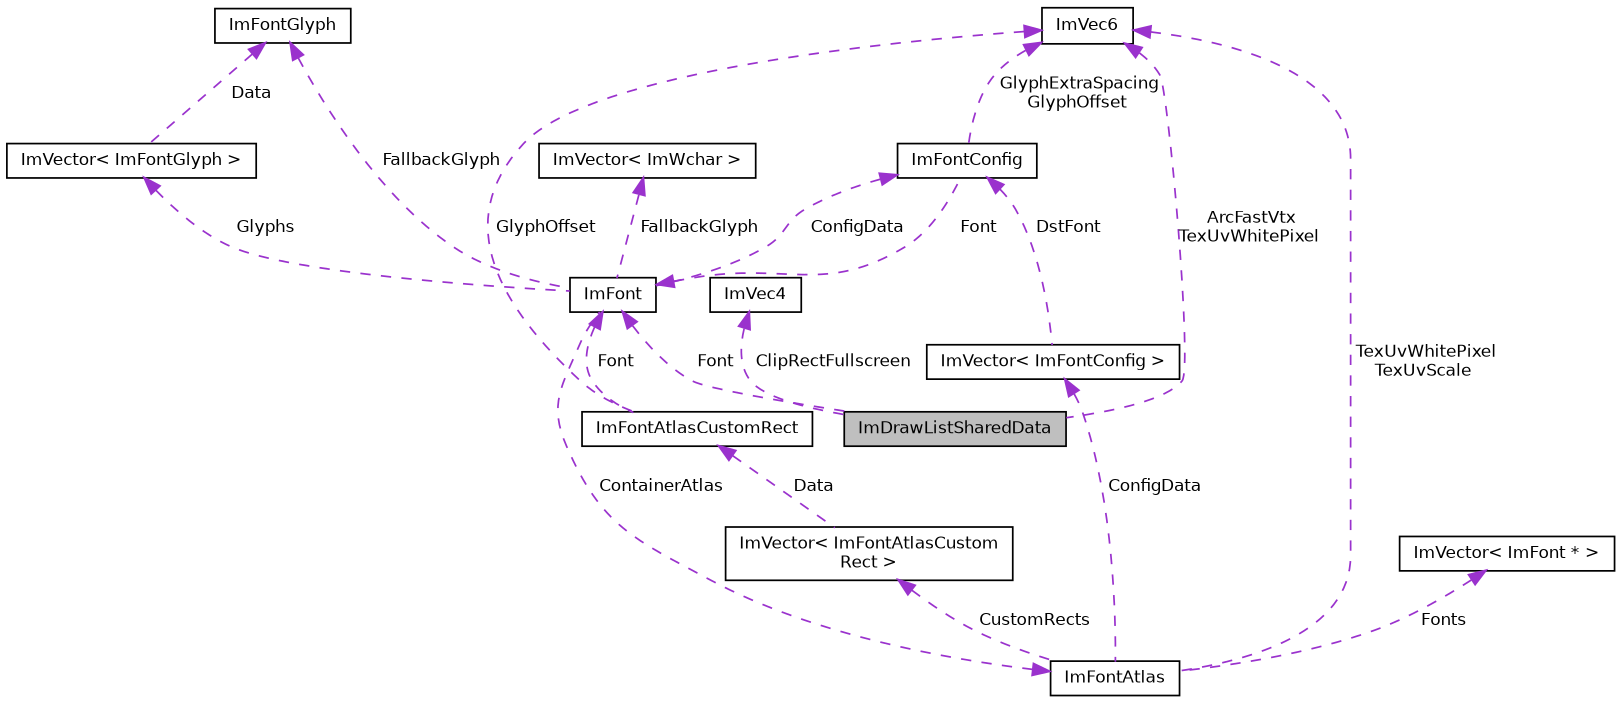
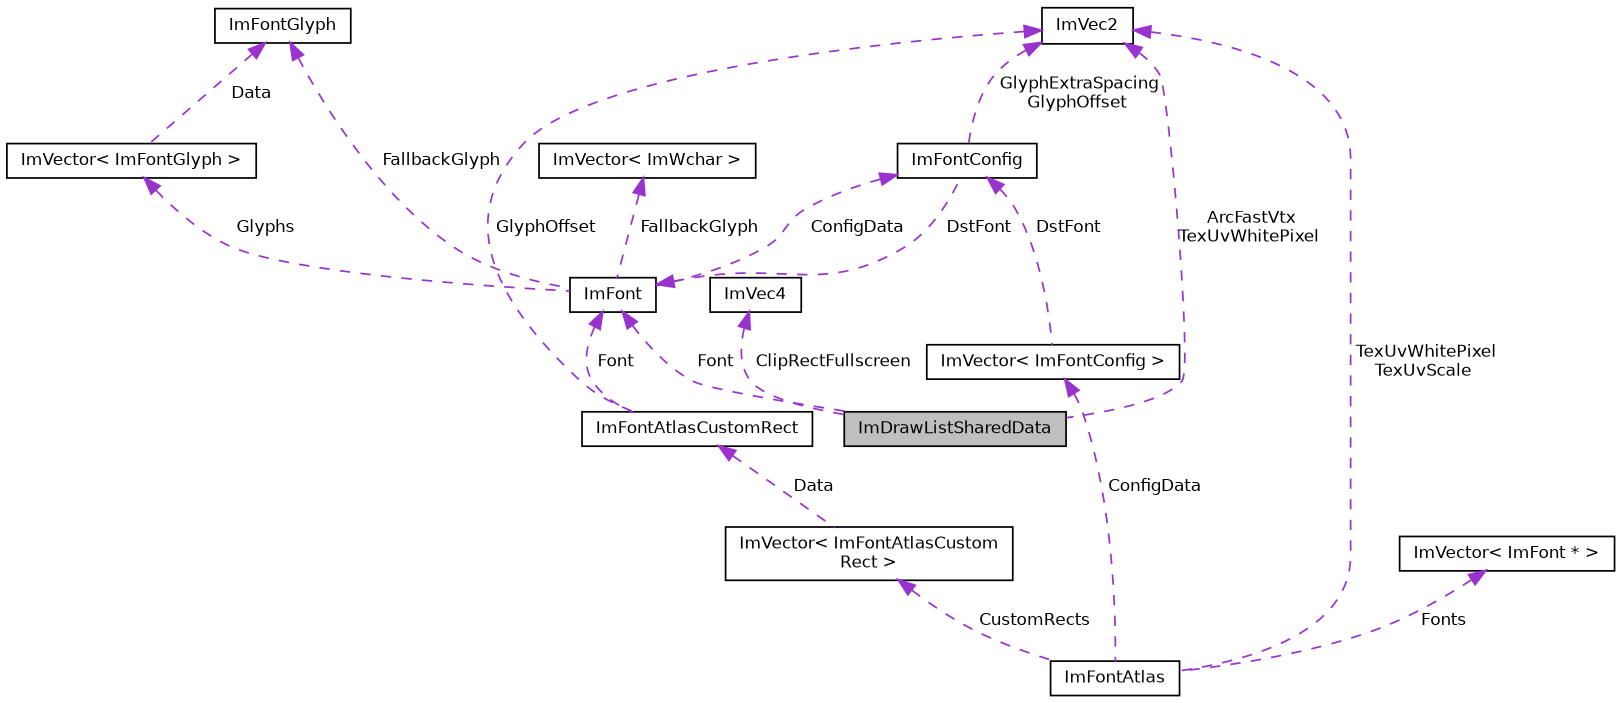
(1088, 26) -> (1088, 26)
(977, 228) -> (977, 228)
(705, 577) -> none
